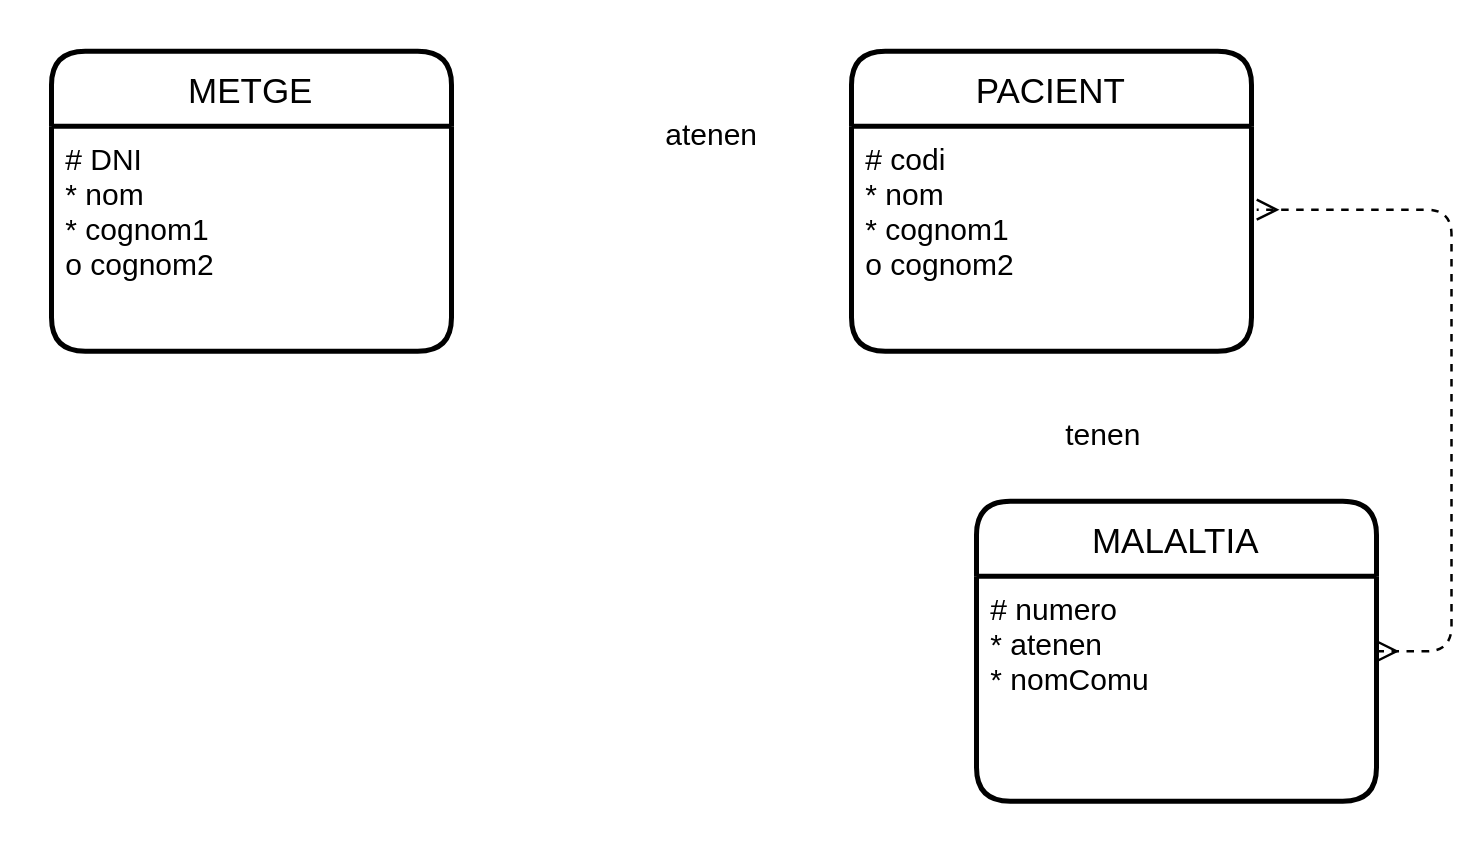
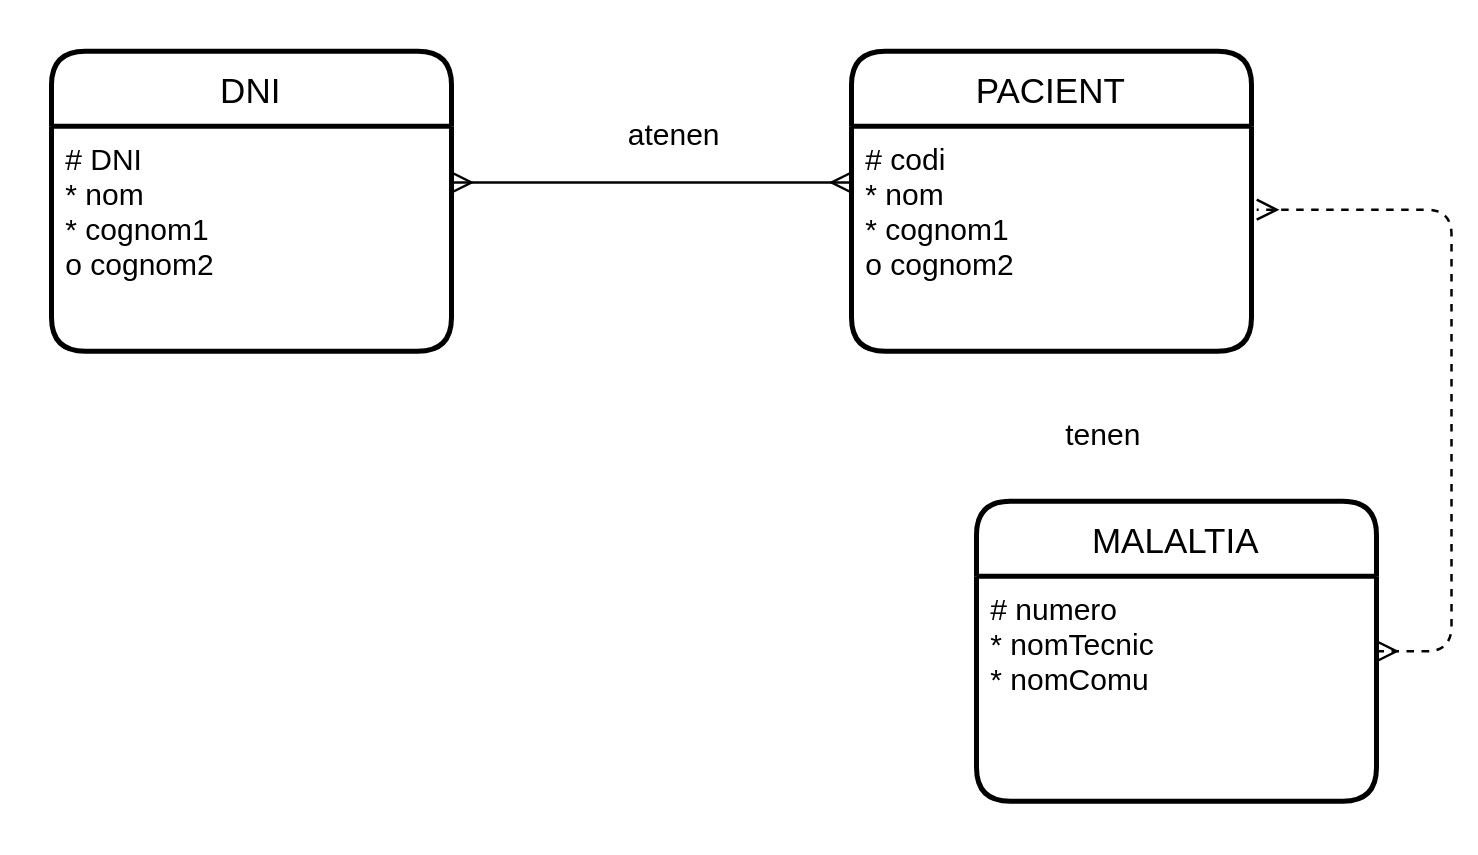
(250, 91) -> (250, 91)
(739, 139) -> (701, 139)
none -> (651, 183)
(1053, 610) -> (1053, 610)
